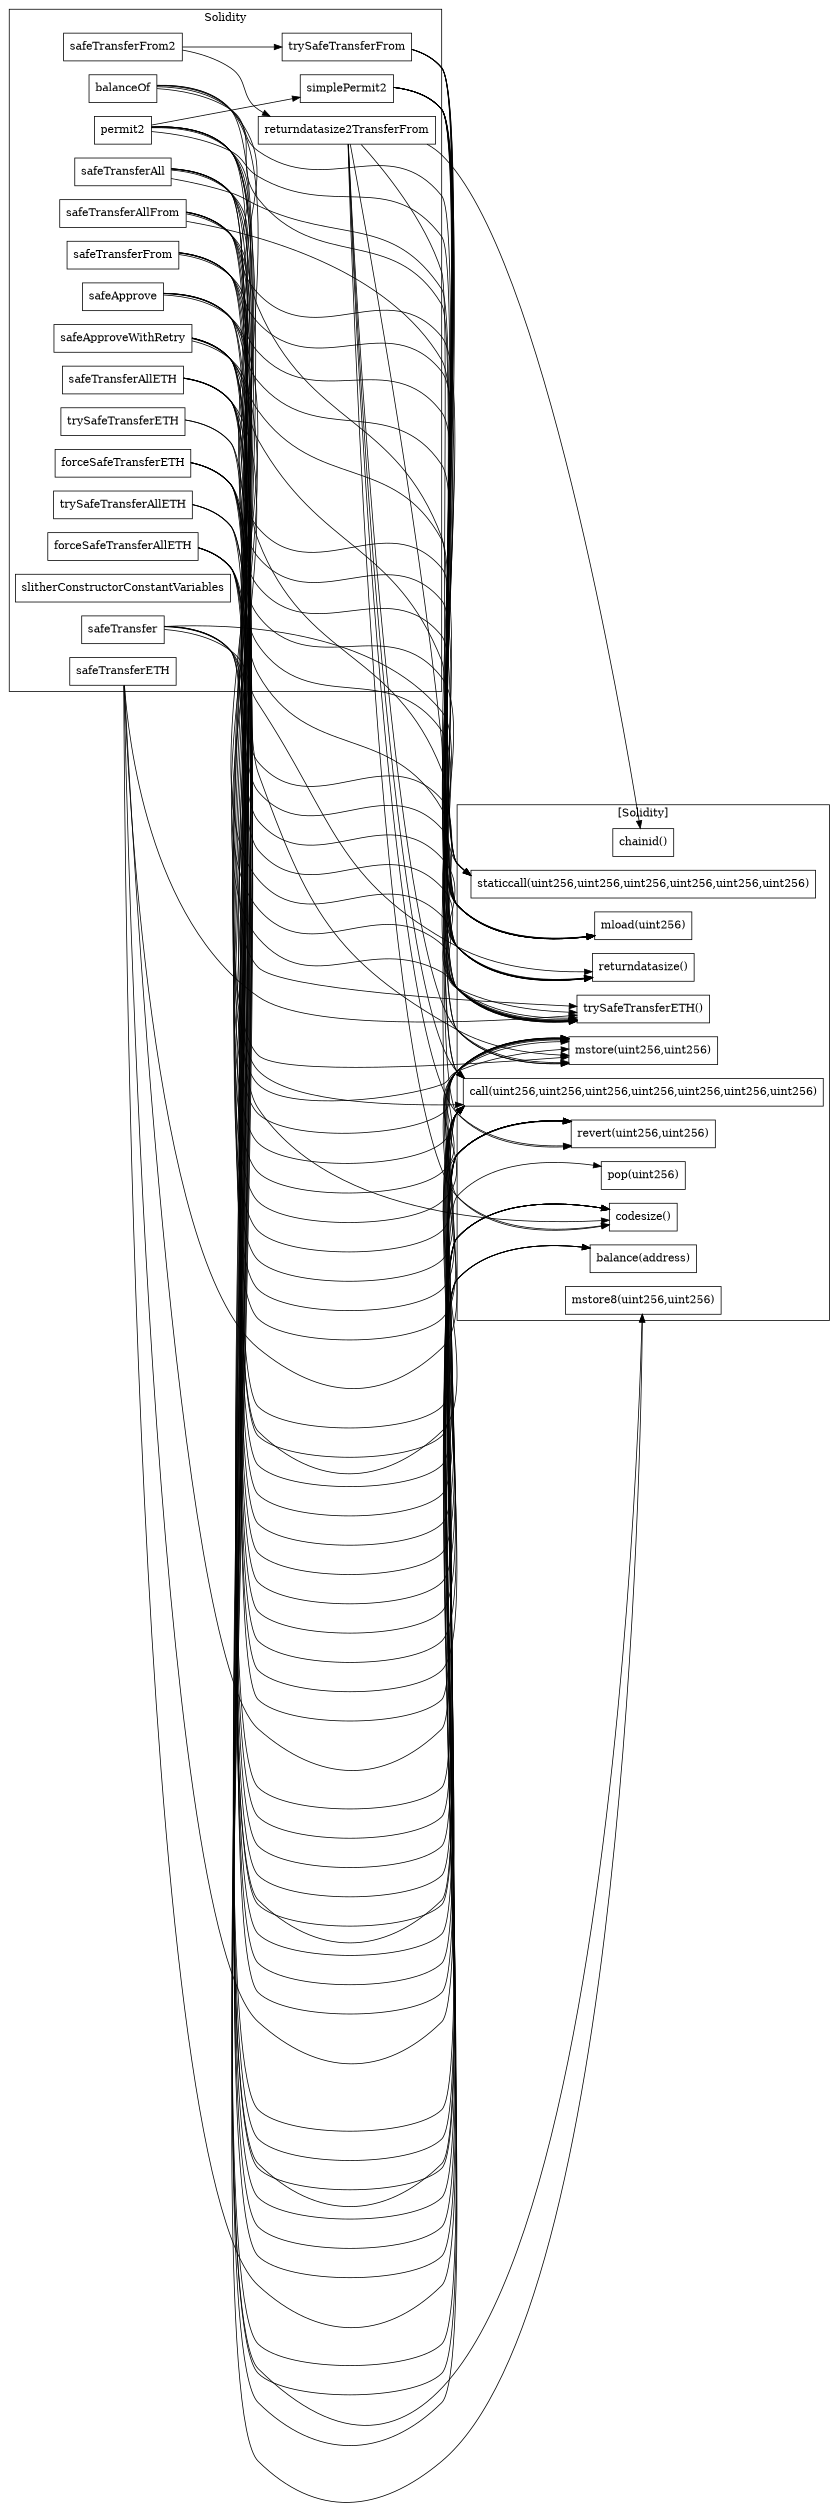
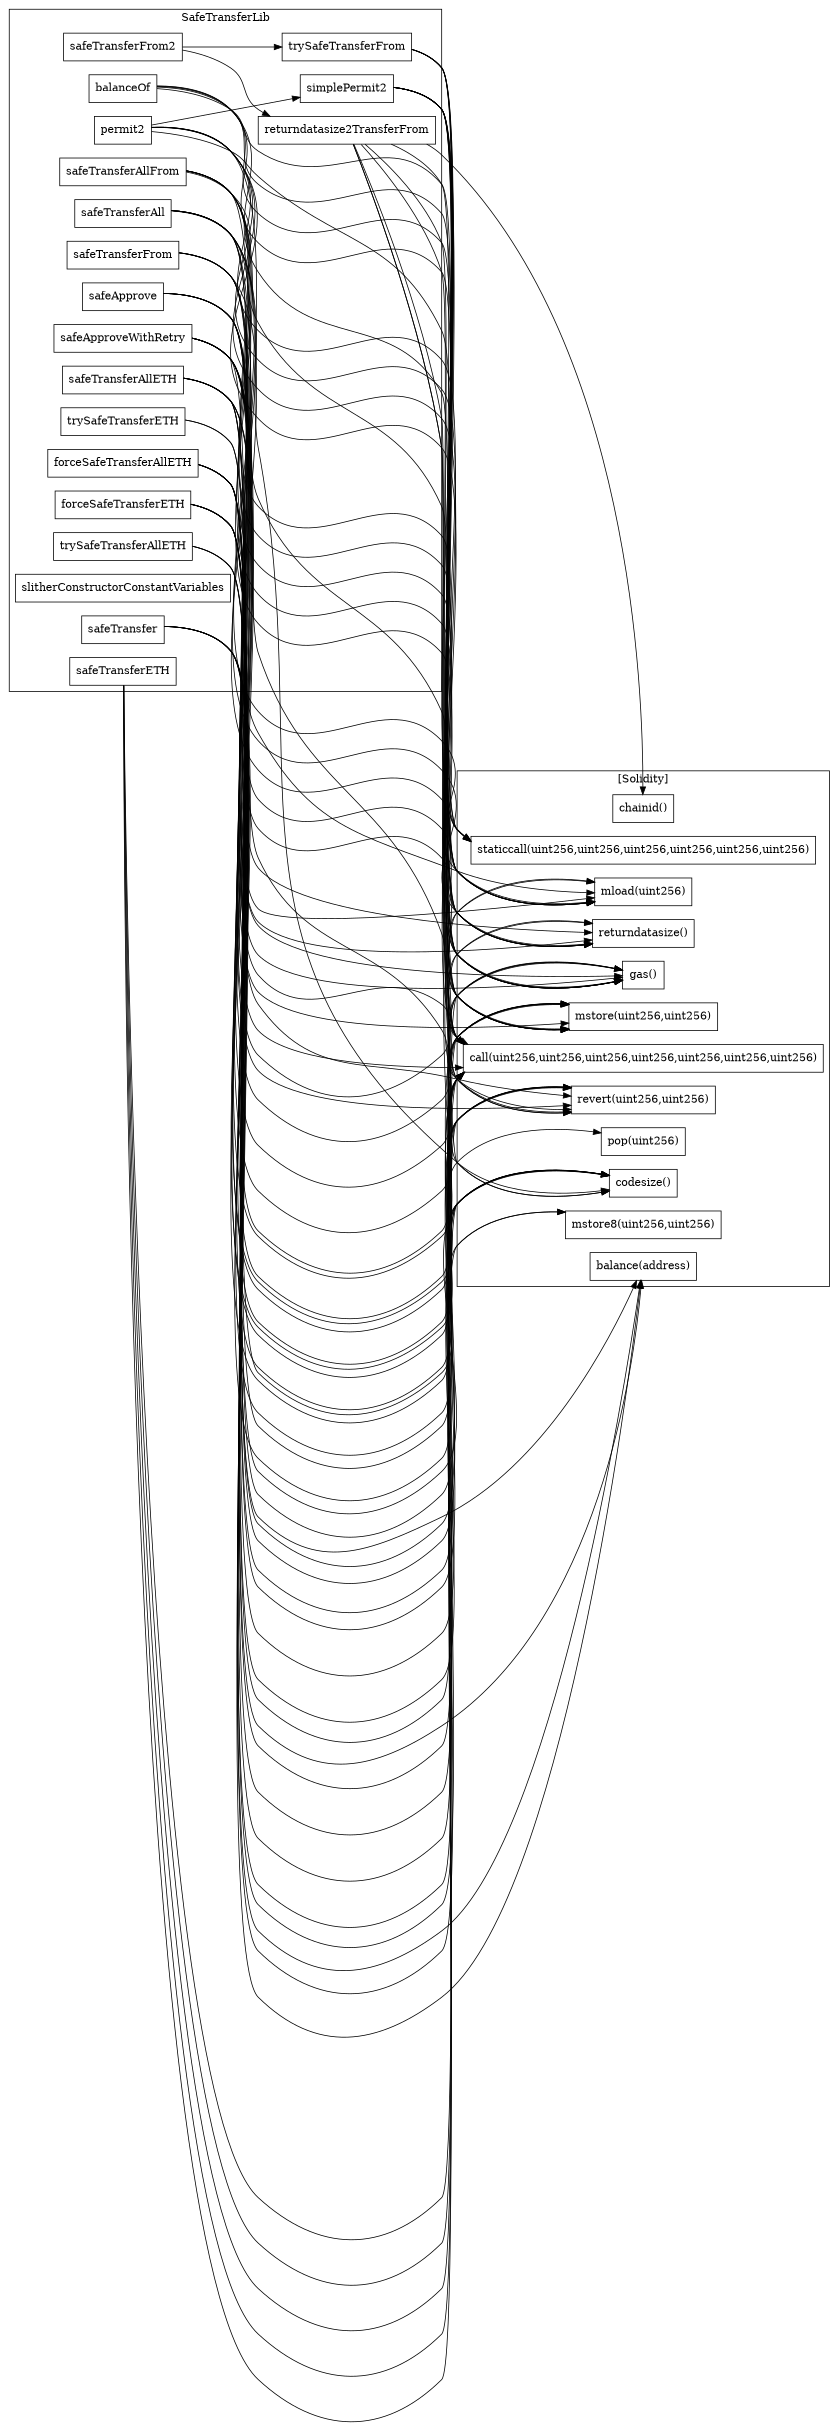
(225, 18) -> (225, 18)
(415, 317) -> none
(643, 1009) -> (643, 975)
(274, 1153) -> none
